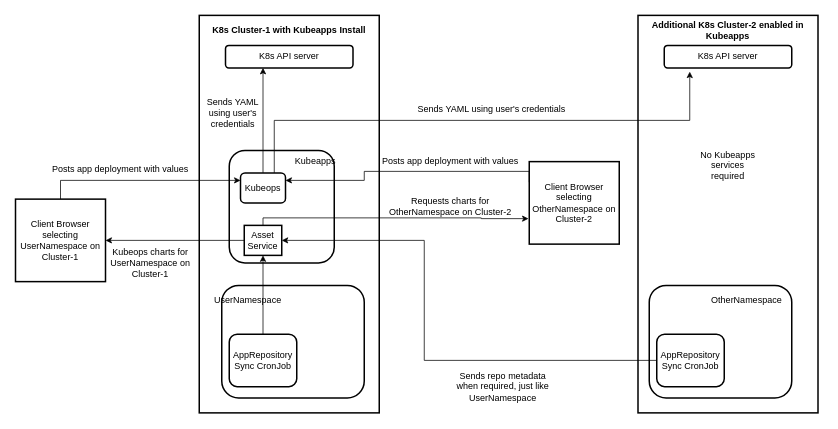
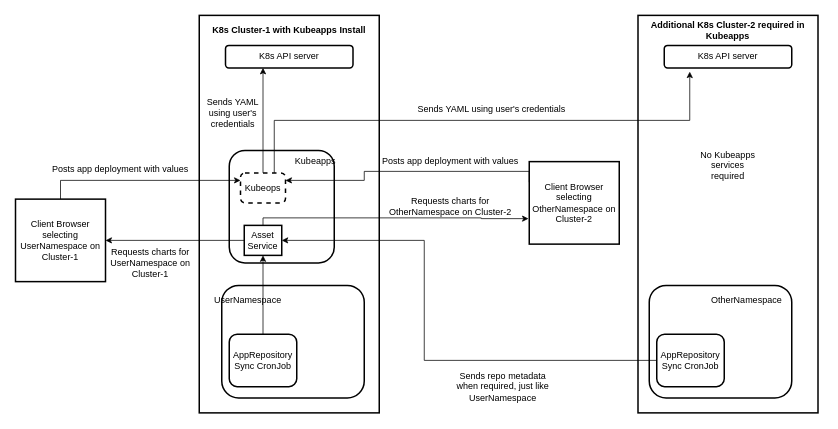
(728, 30) -> (728, 30)
(263, 188) -> (263, 188)
(150, 263) -> (150, 263)
